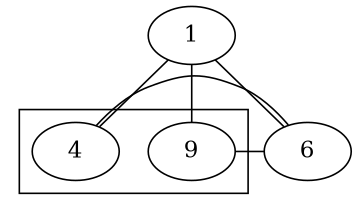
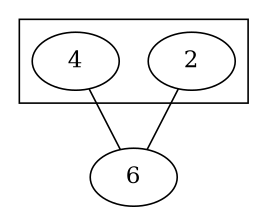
(192, 35) -> none
(192, 151) -> (192, 61)
